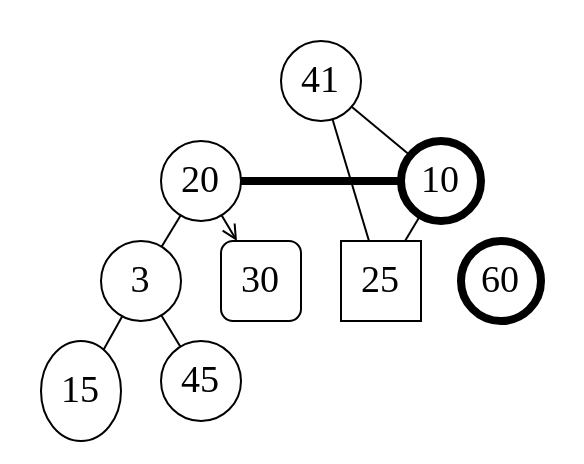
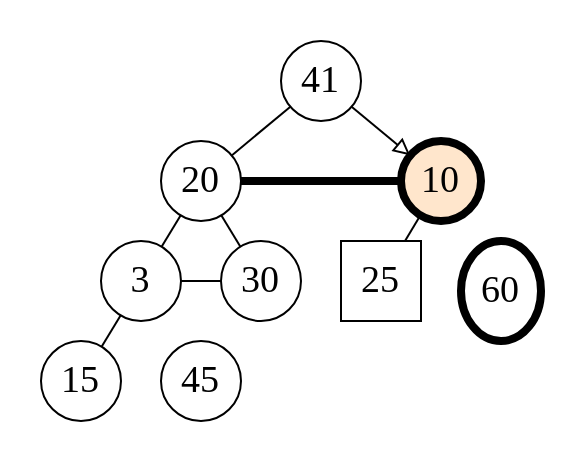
(401, 148) -> (396, 144)
(350, 177) -> (261, 131)
(441, 181) -> (441, 181)
(233, 235) -> (236, 239)
(261, 281) -> (261, 281)
(501, 281) -> (501, 291)
(171, 331) -> (201, 281)
(81, 391) -> (81, 381)
